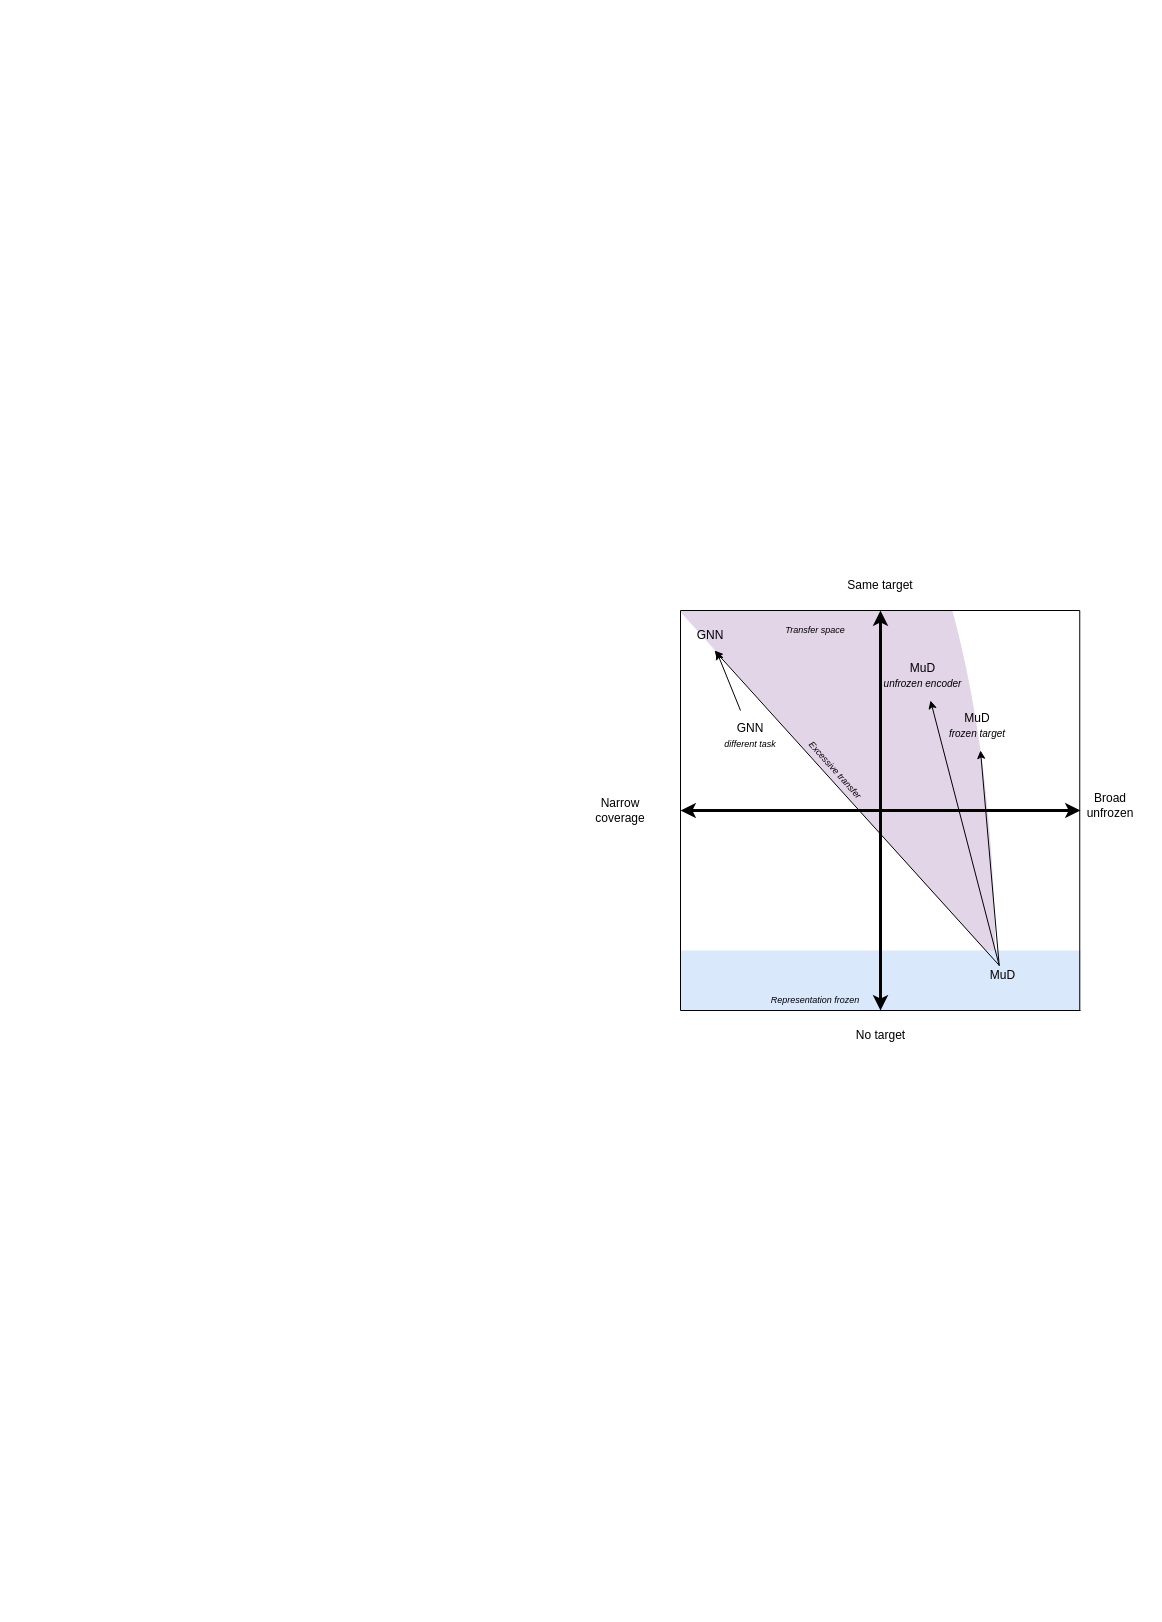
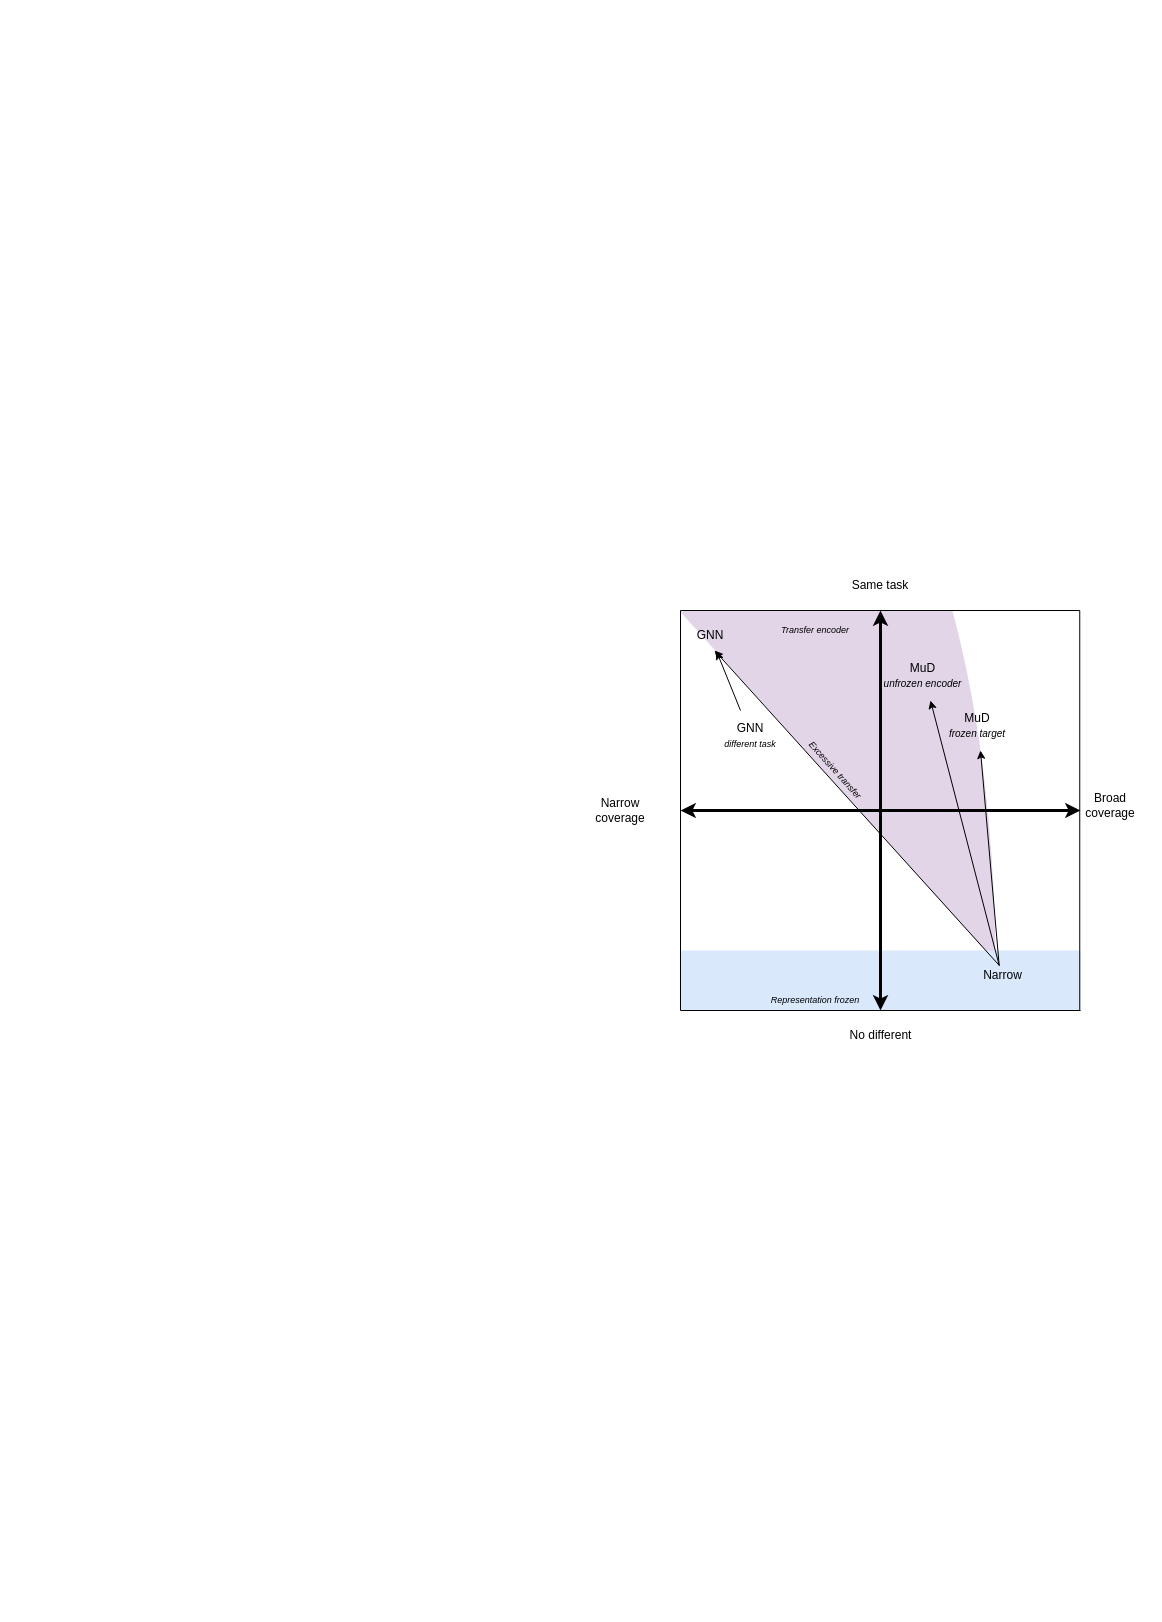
(881, 586) -> (881, 586)
(816, 631) -> (816, 631)
(1111, 806) -> (1111, 806)
(1003, 976) -> (1003, 976)
(881, 1036) -> (881, 1036)
